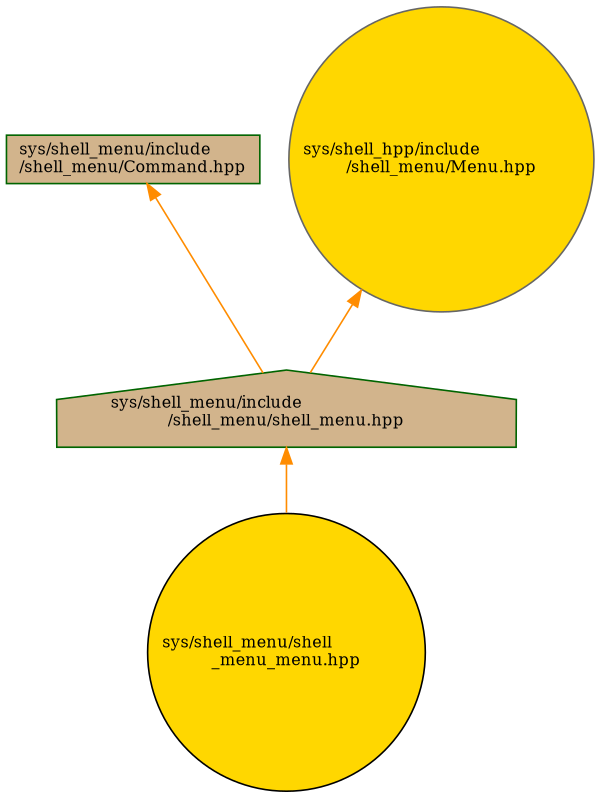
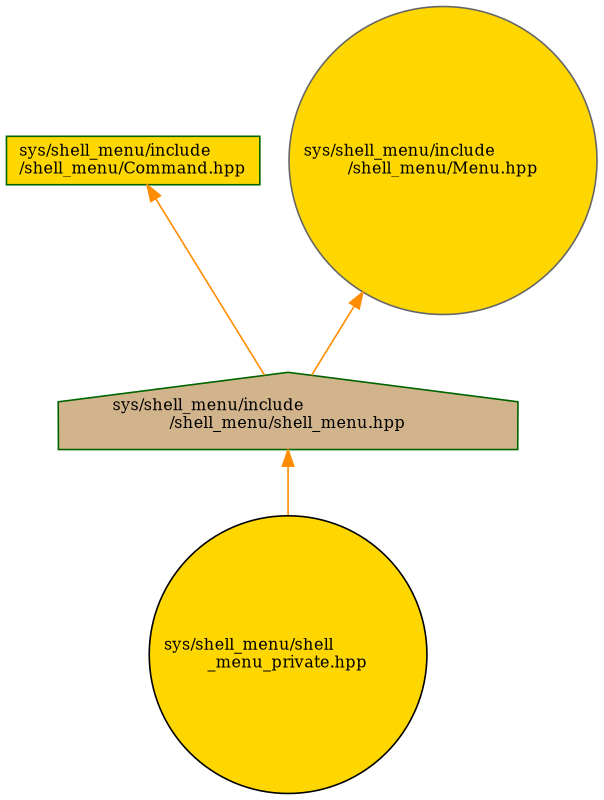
(133, 159) -> (133, 161)
(441, 159) -> (443, 161)
(286, 652) -> (288, 655)
